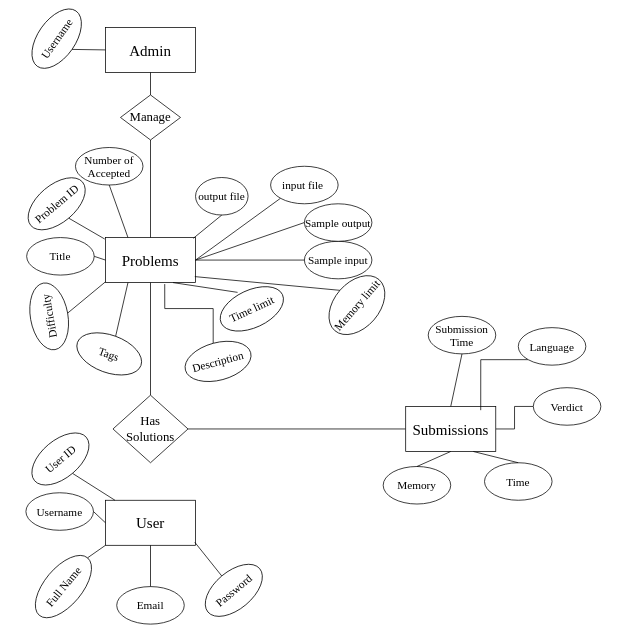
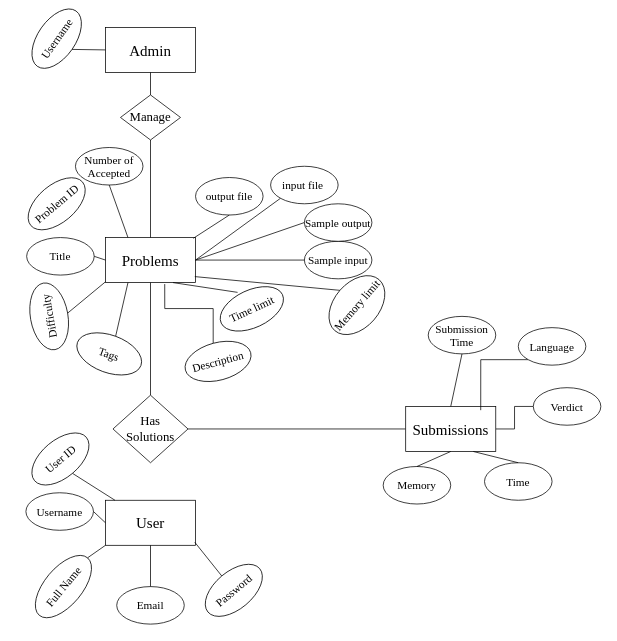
(222, 196) -> (229, 196)
(87, 229) -> none
